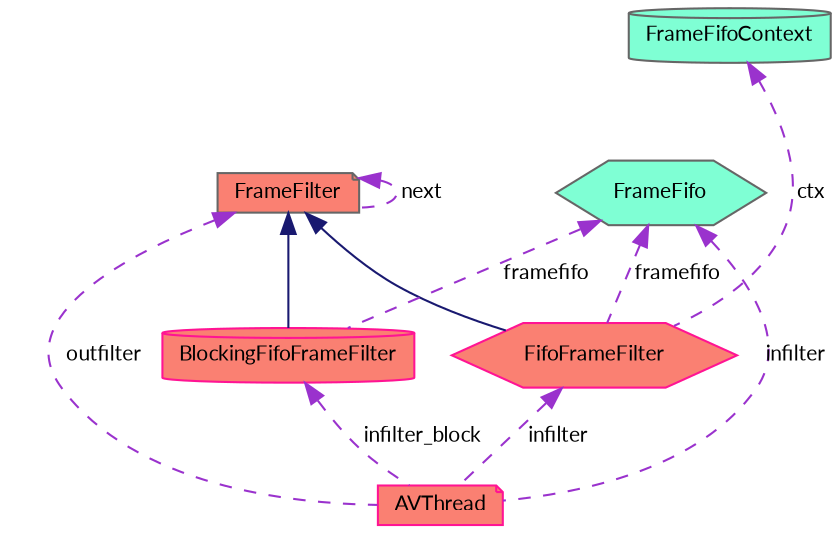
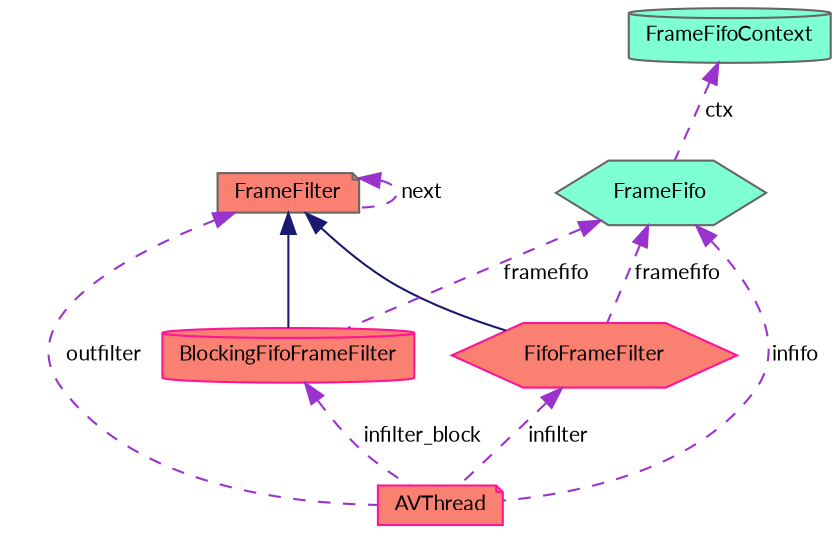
(785, 226) -> (692, 121)
(793, 355) -> (793, 355)
